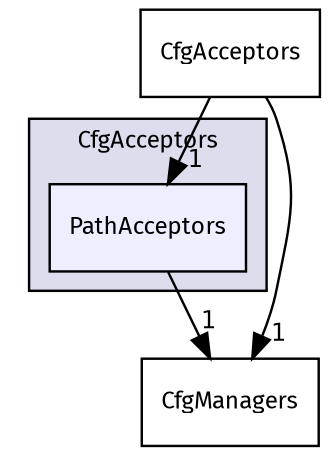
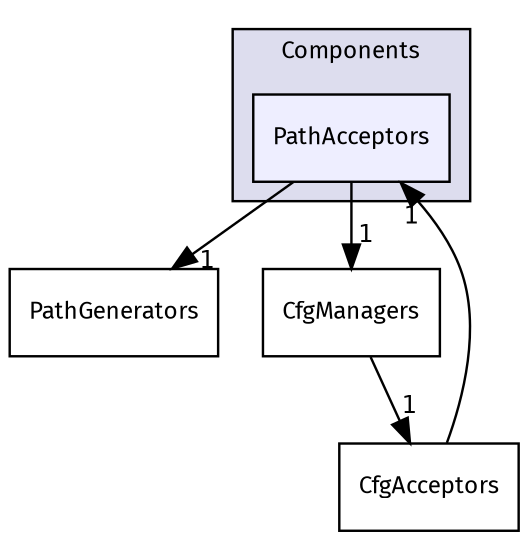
(148, 142) -> (351, 52)
(290, 216) -> (385, 389)
none -> (114, 313)
